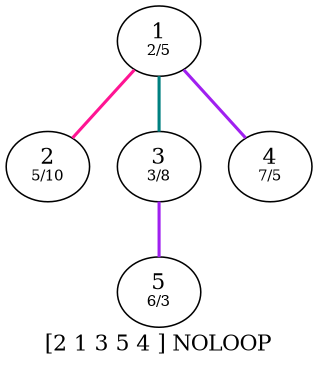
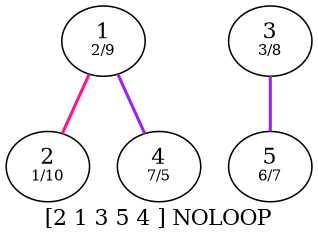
(159, 50) -> (103, 50)
(159, 104) -> none
(48, 176) -> (48, 176)
(159, 301) -> (270, 176)
